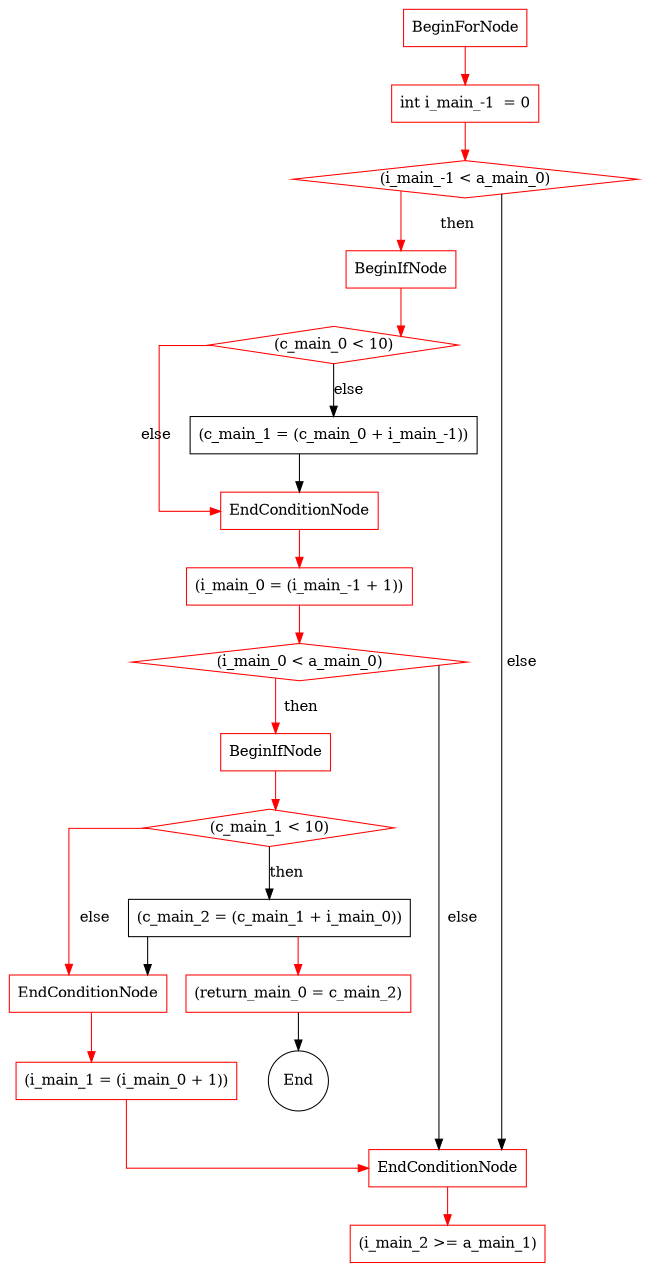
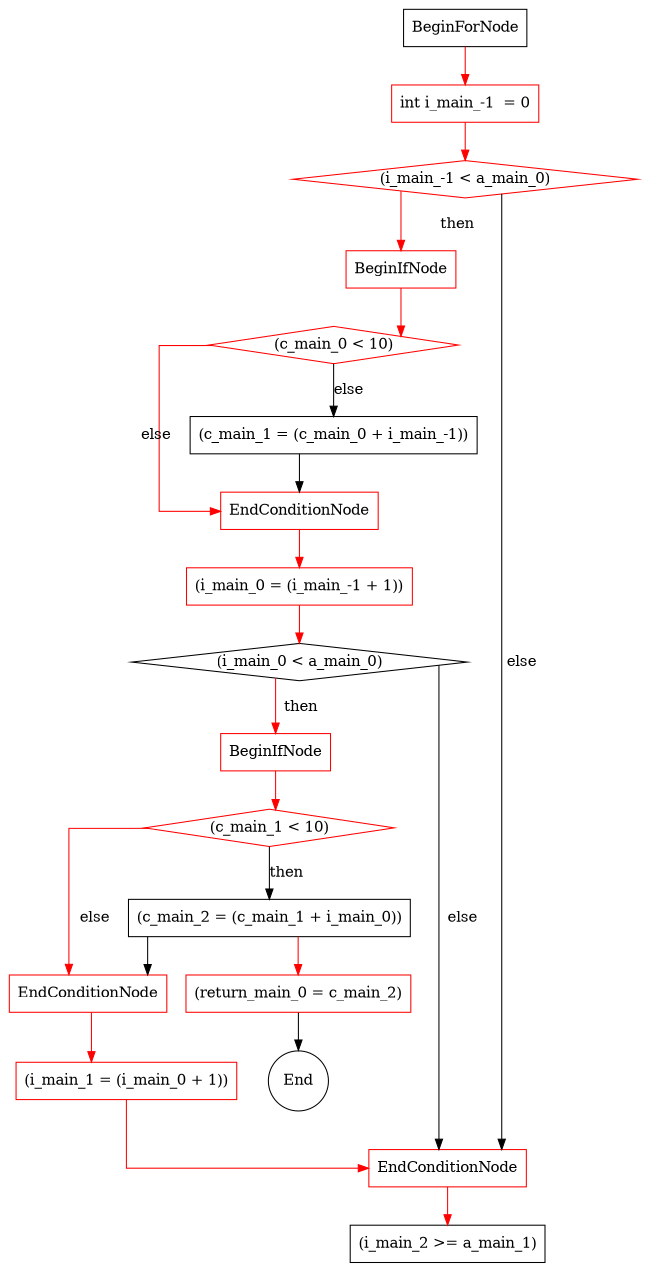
(465, 28) -> (465, 28)
(299, 662) -> (299, 662)
(448, 1244) -> (448, 1244)
